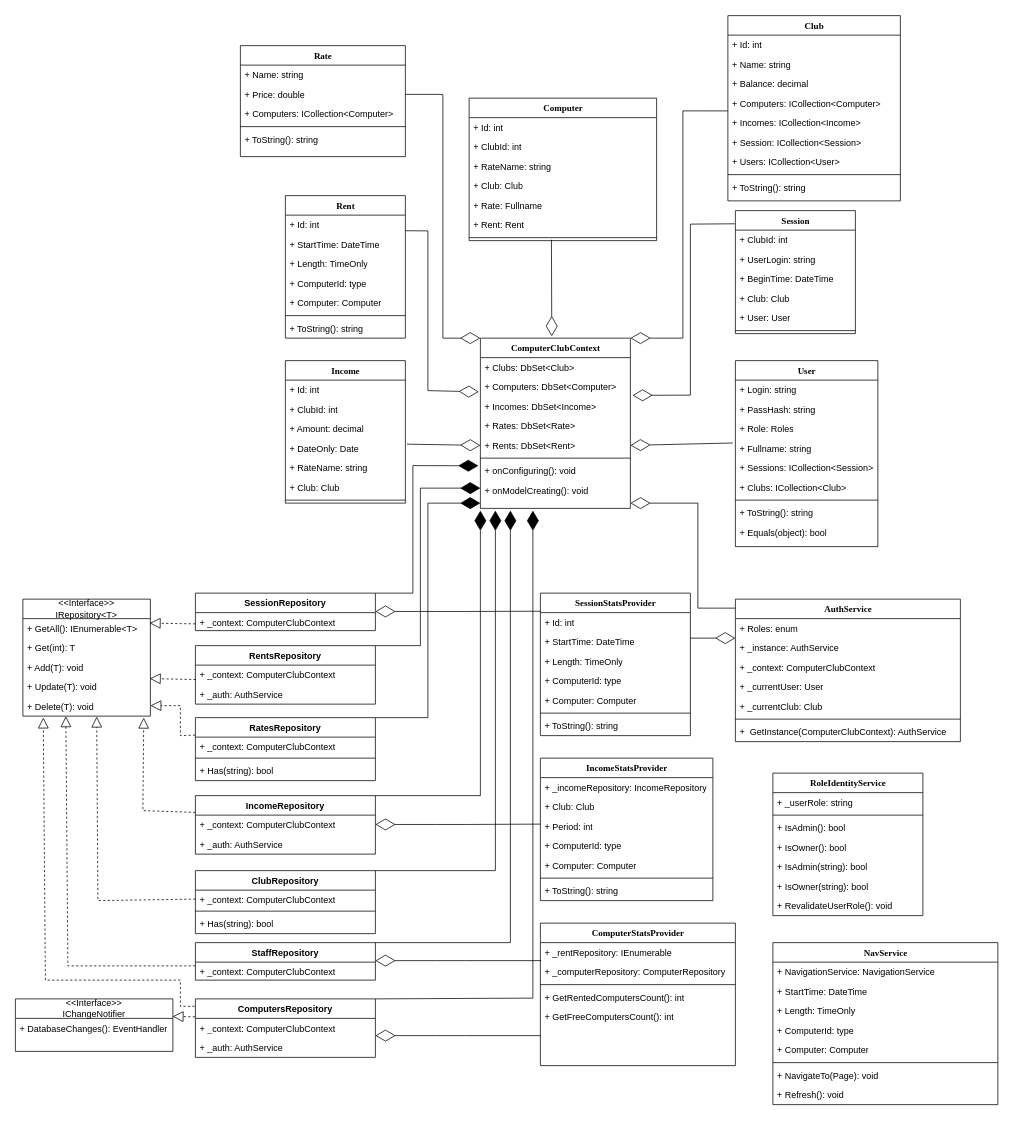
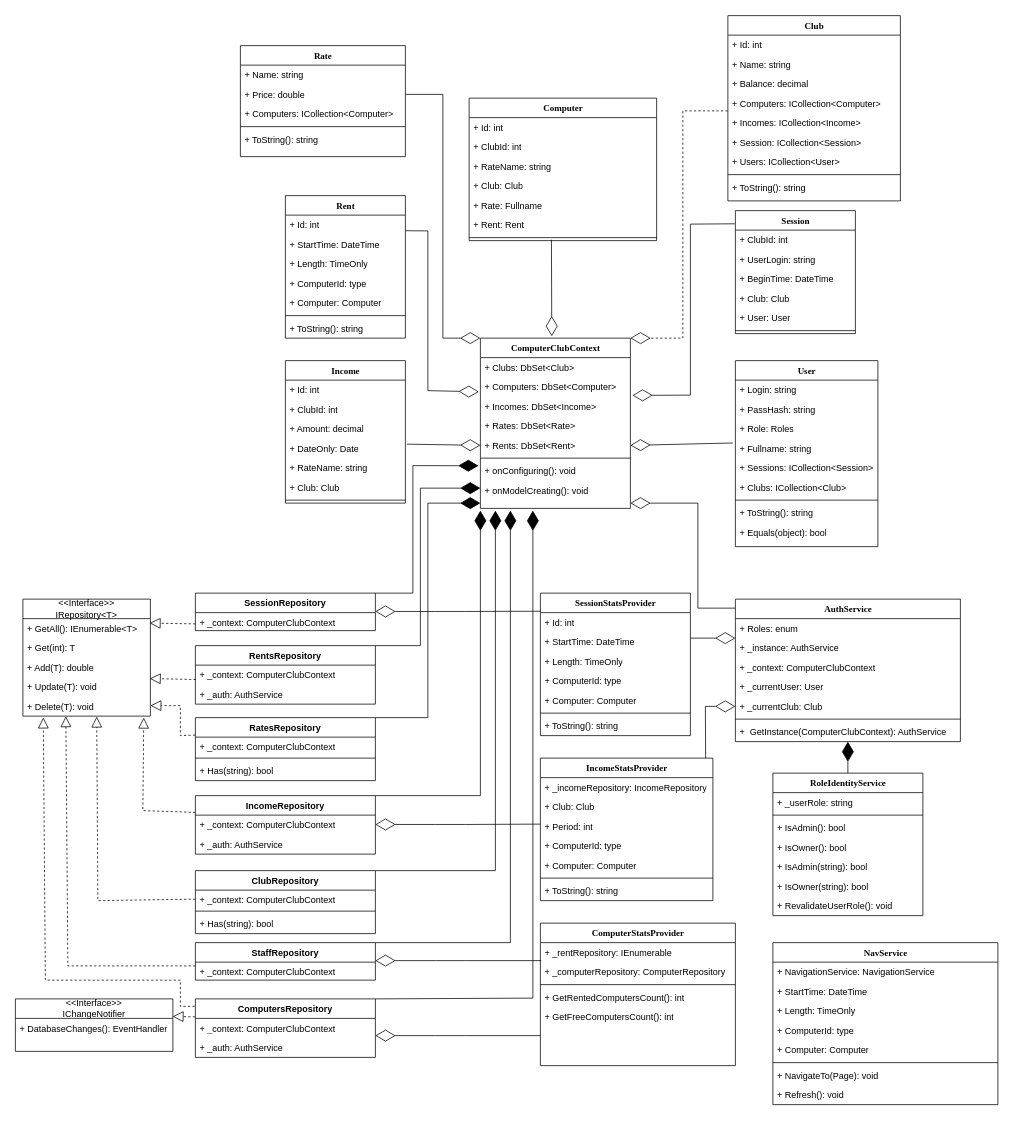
(683, 220) -> (683, 220)
(58, 668) -> (63, 668)
none -> (705, 725)
none -> (848, 762)
